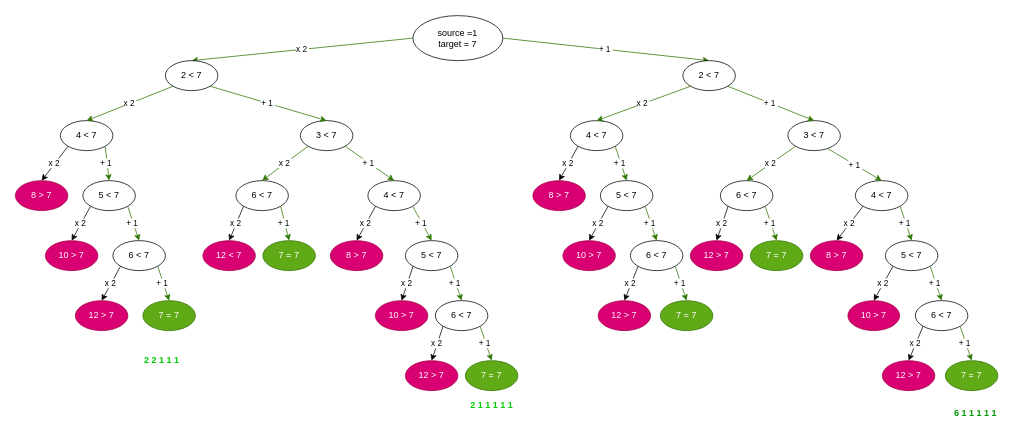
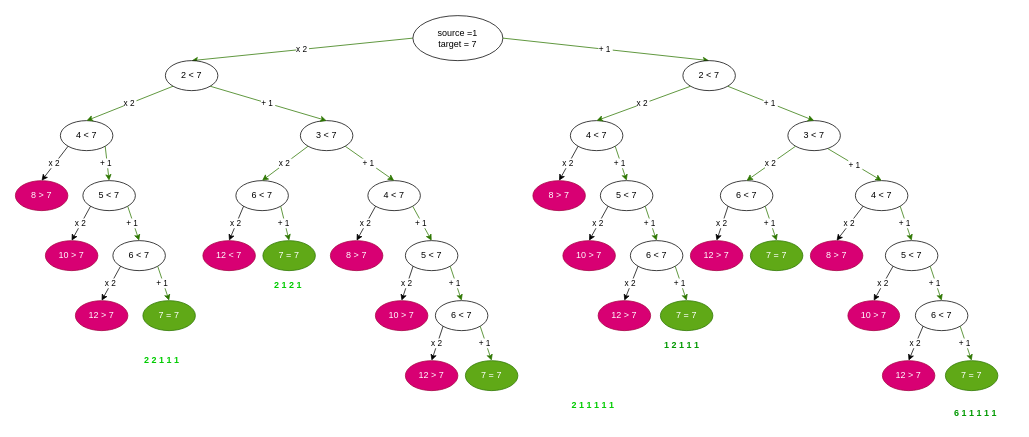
none -> (293, 285)
none -> (687, 345)
(495, 405) -> (597, 405)
